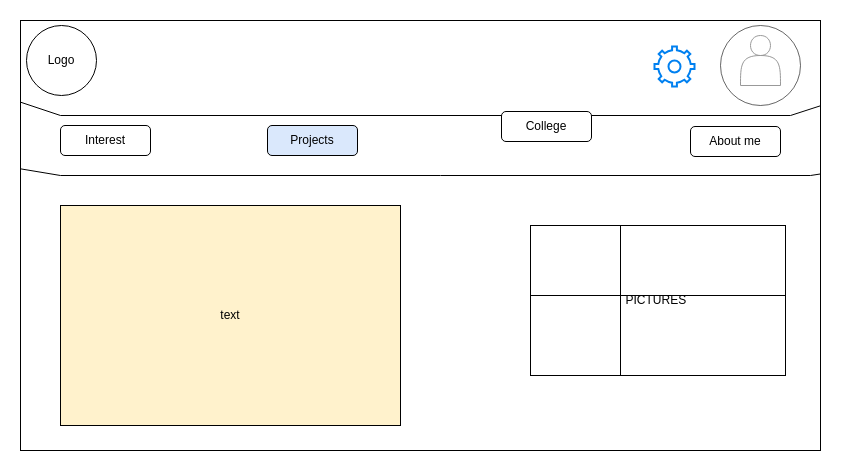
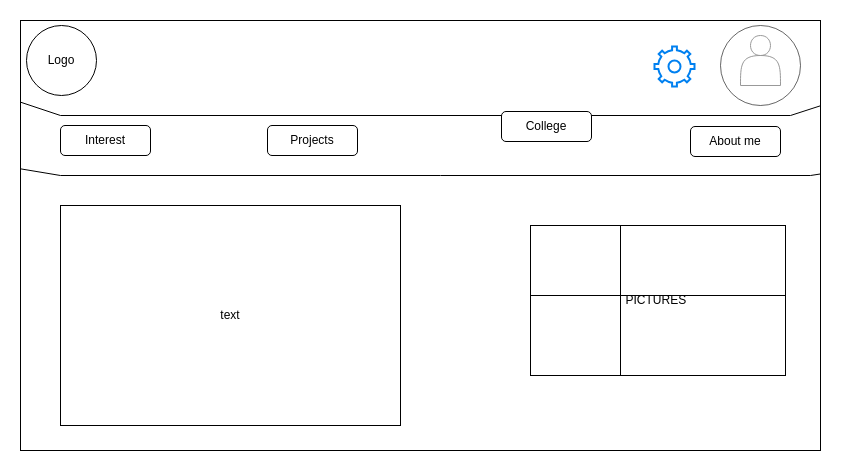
(313, 141) -> (313, 141)
(231, 316) -> (231, 316)
